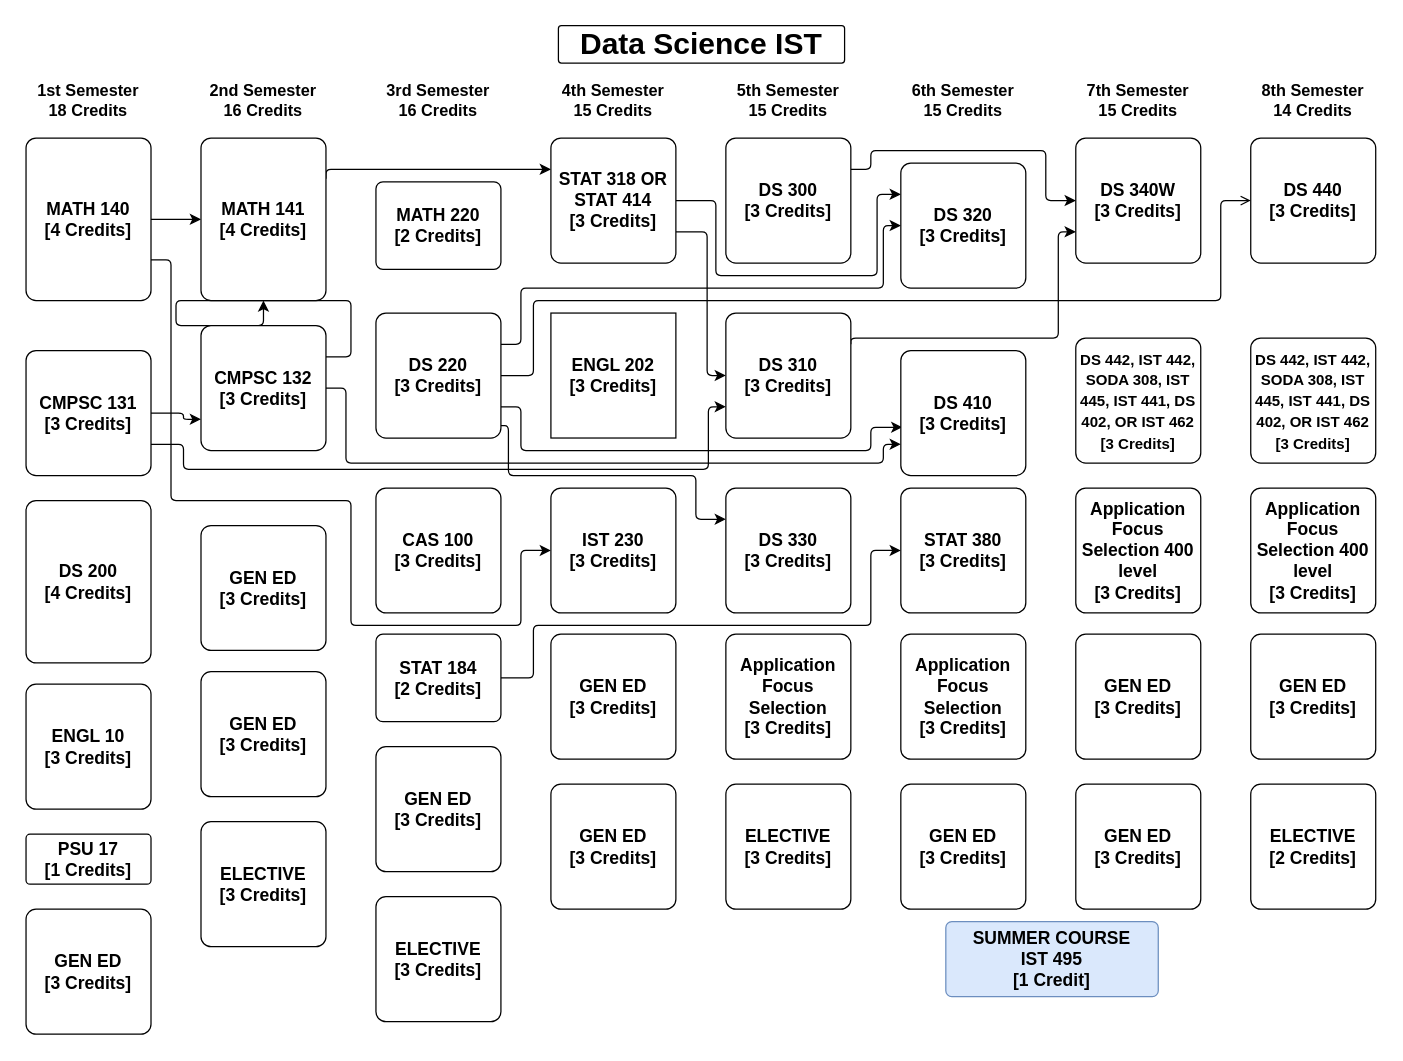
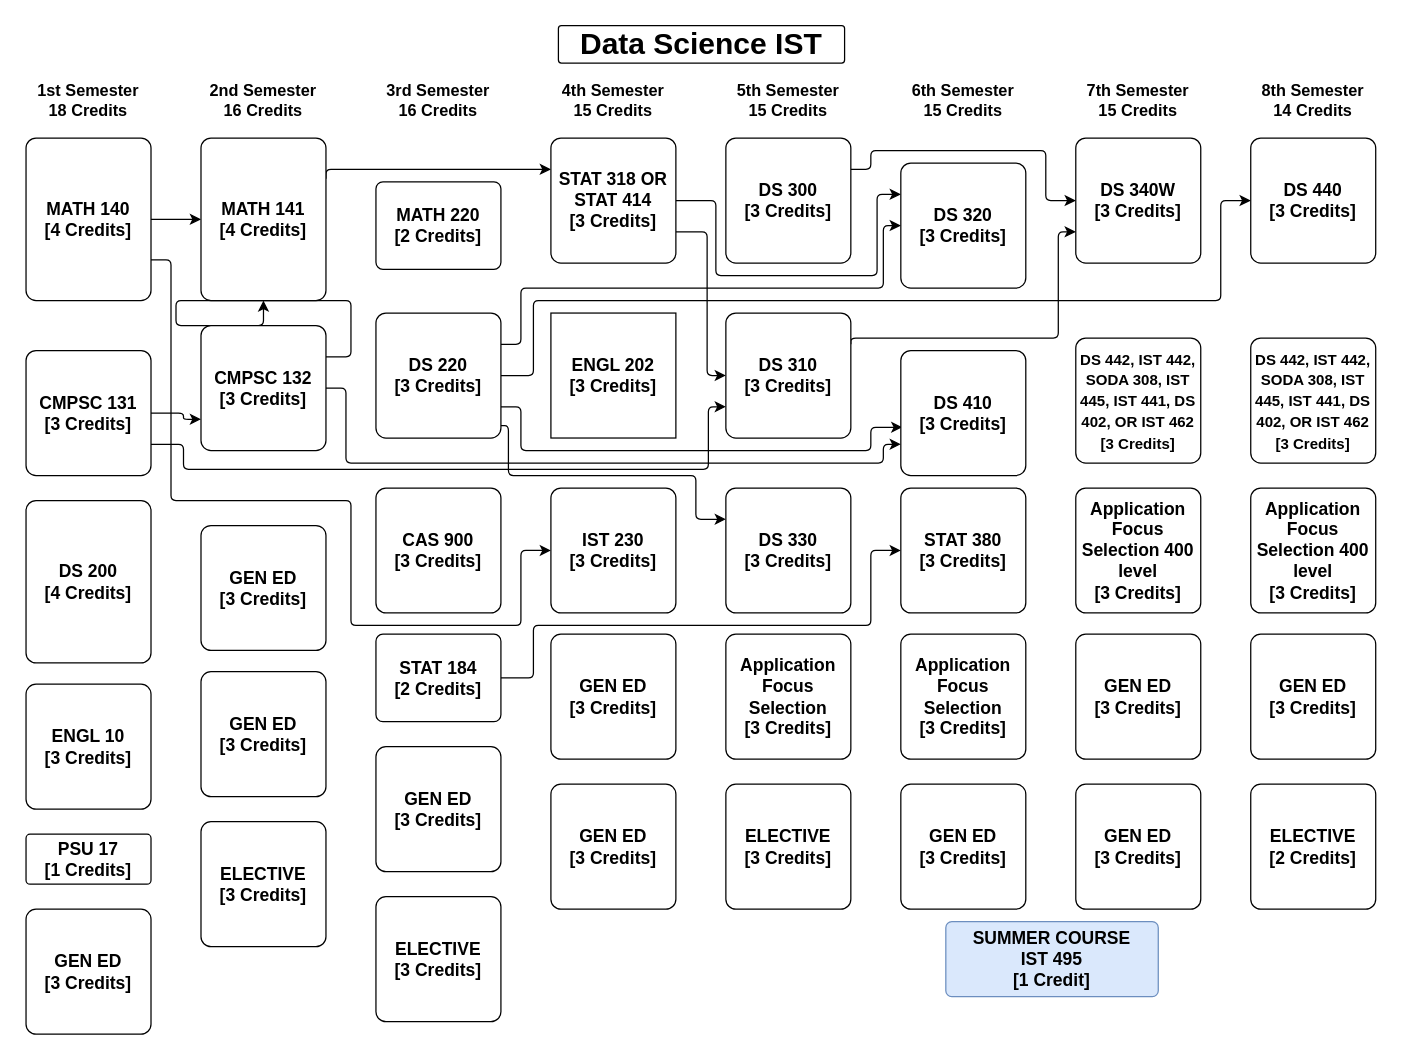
(1243, 201) -> (1241, 201)
(438, 551) -> (438, 551)
